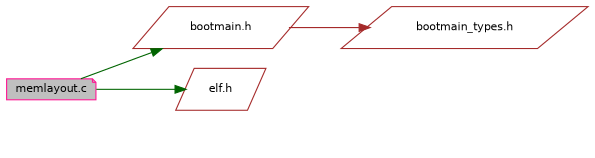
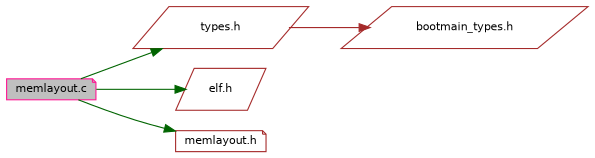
(221, 28) -> (221, 28)
none -> (221, 141)
